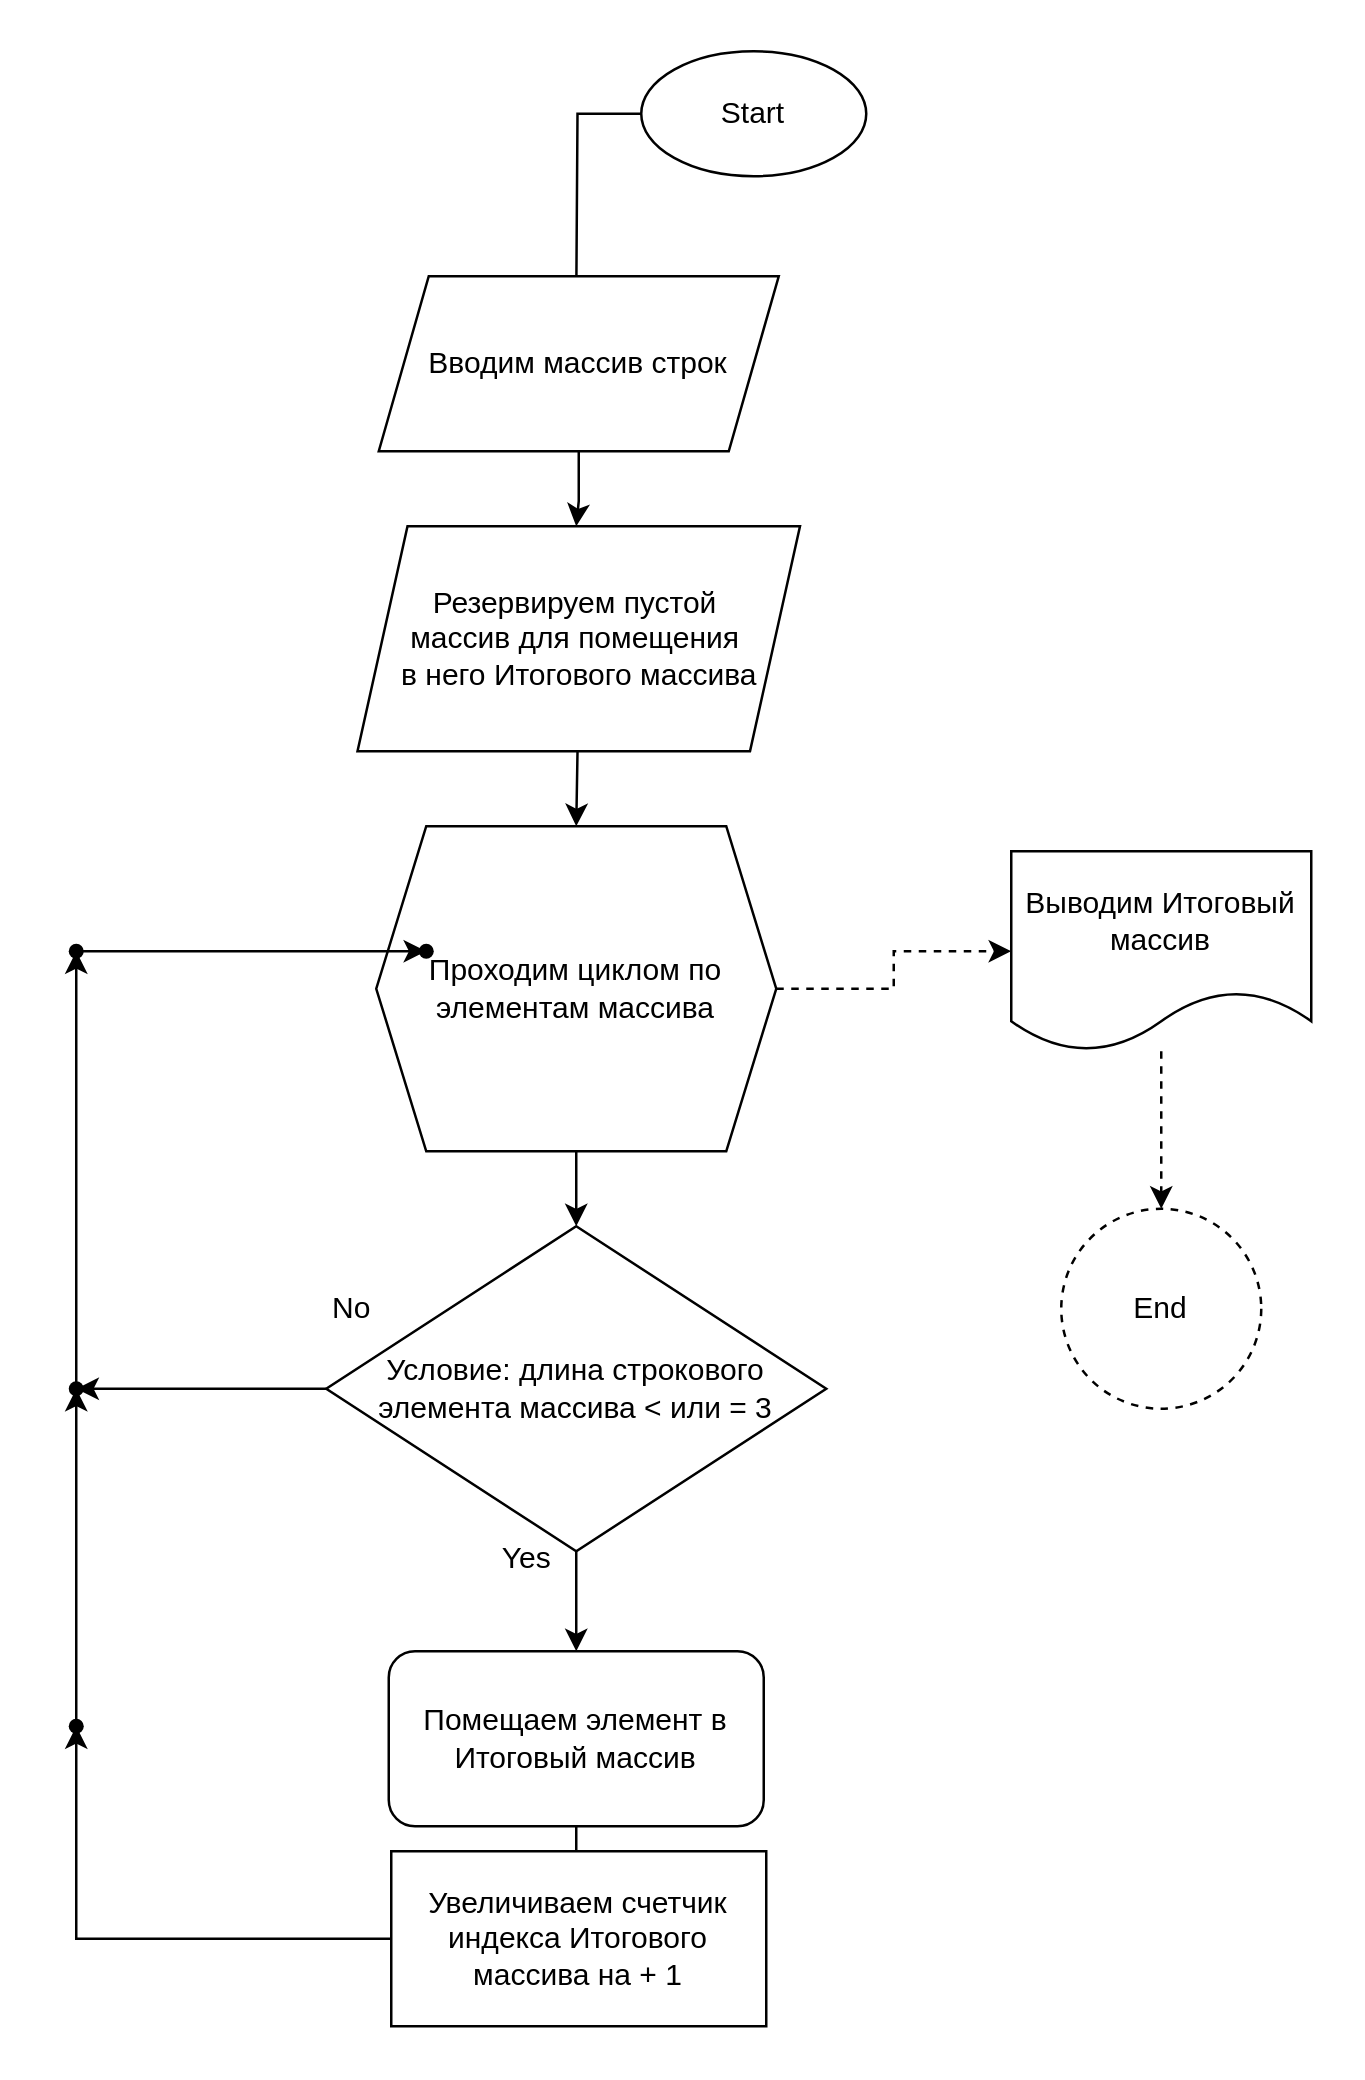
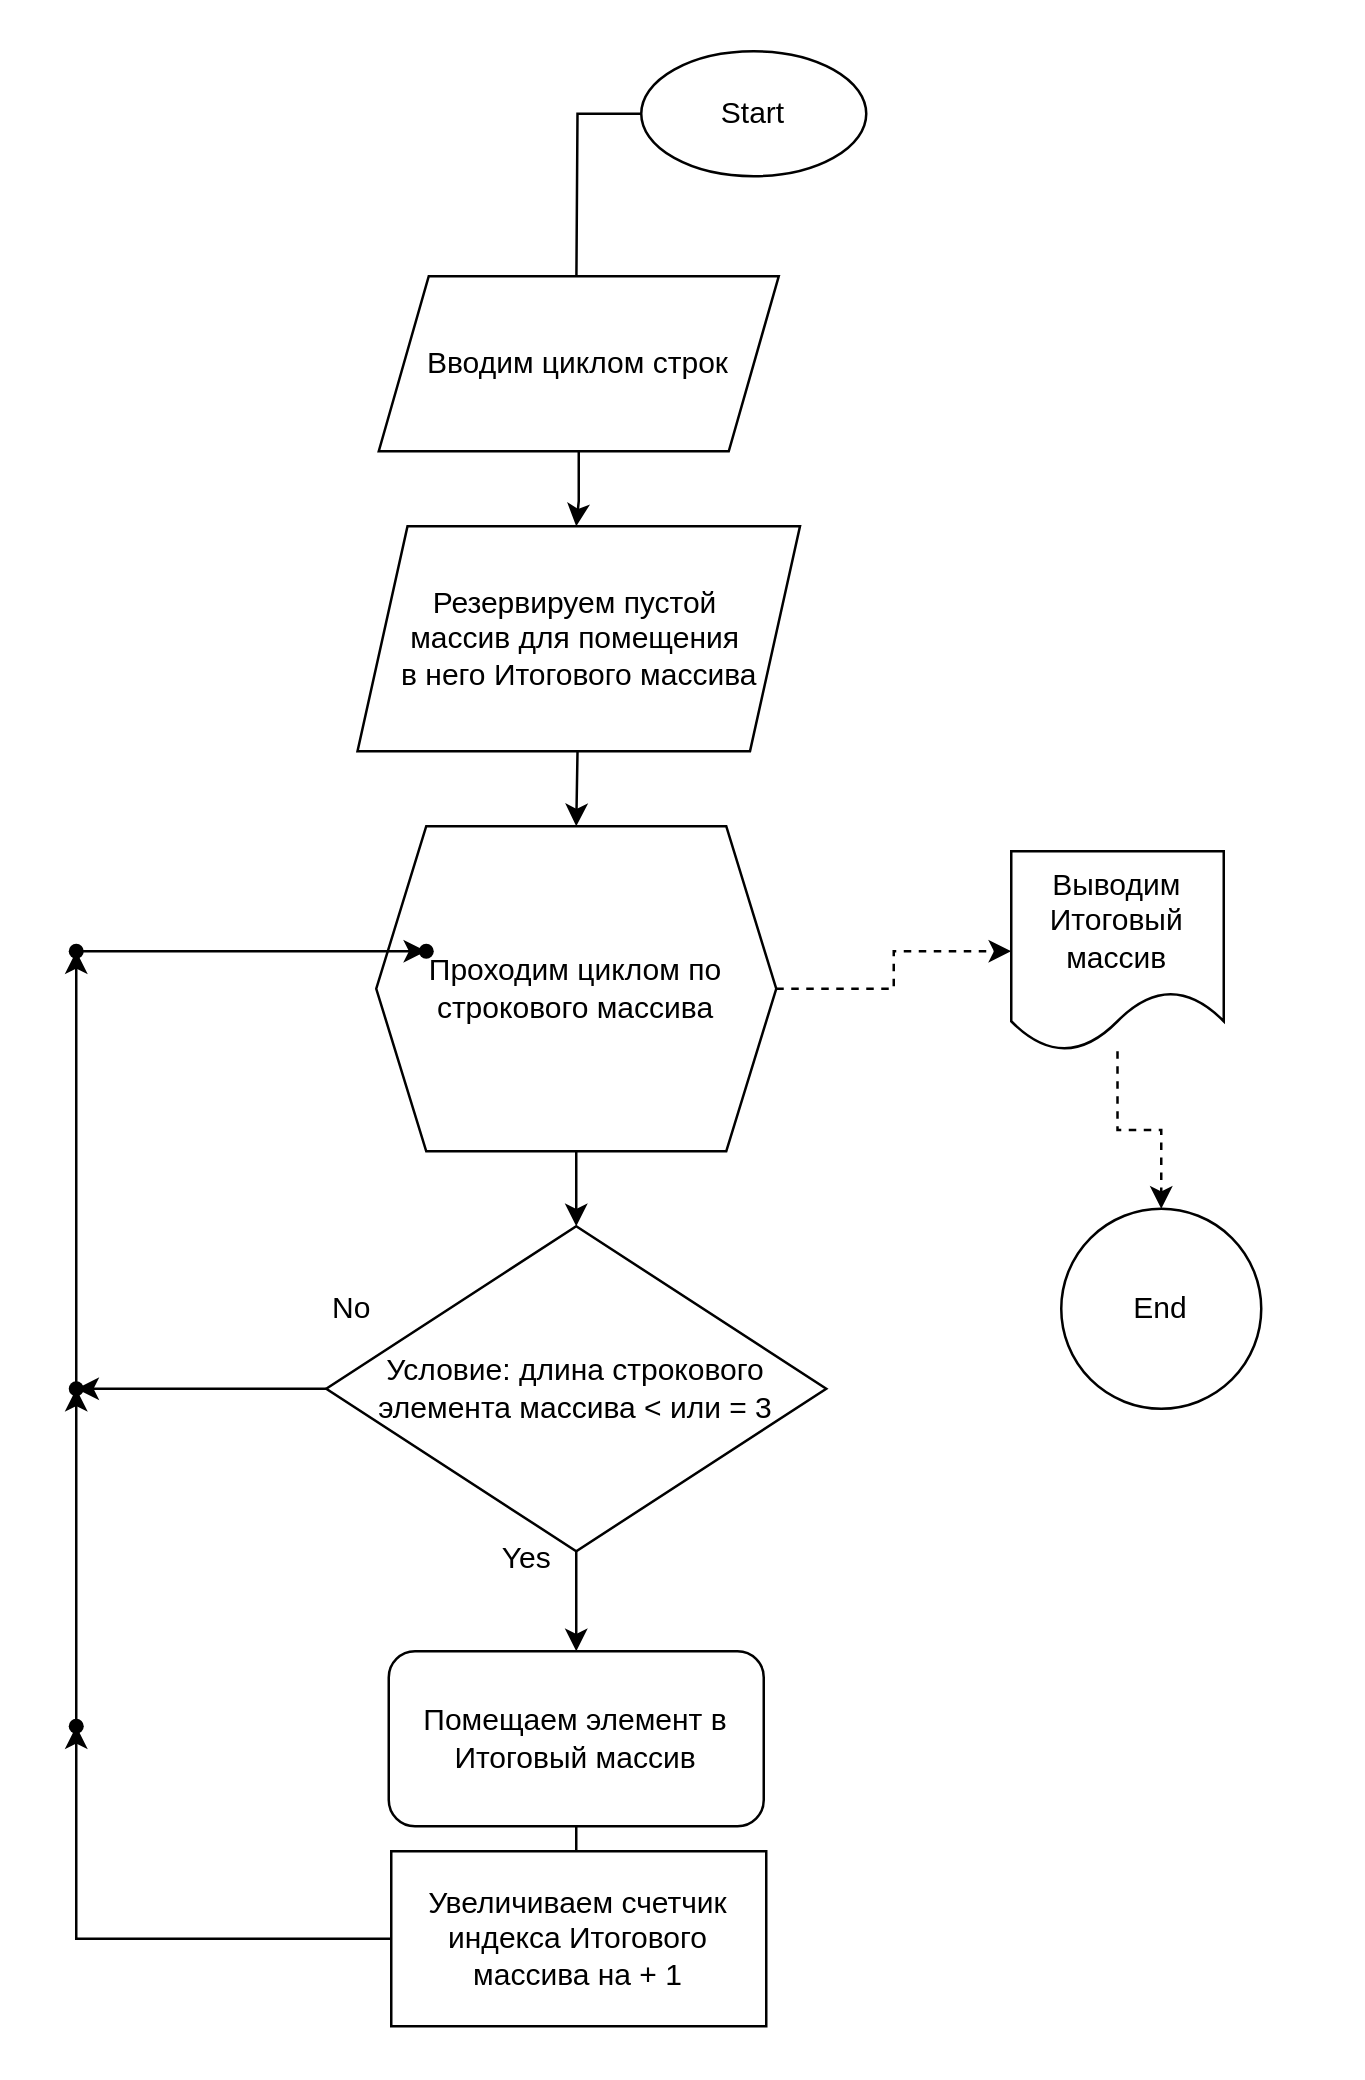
(579, 364) -> (579, 364)
(1161, 951) -> (1118, 951)
(576, 989) -> (576, 989)
(1161, 1309) -> (1161, 1309)
